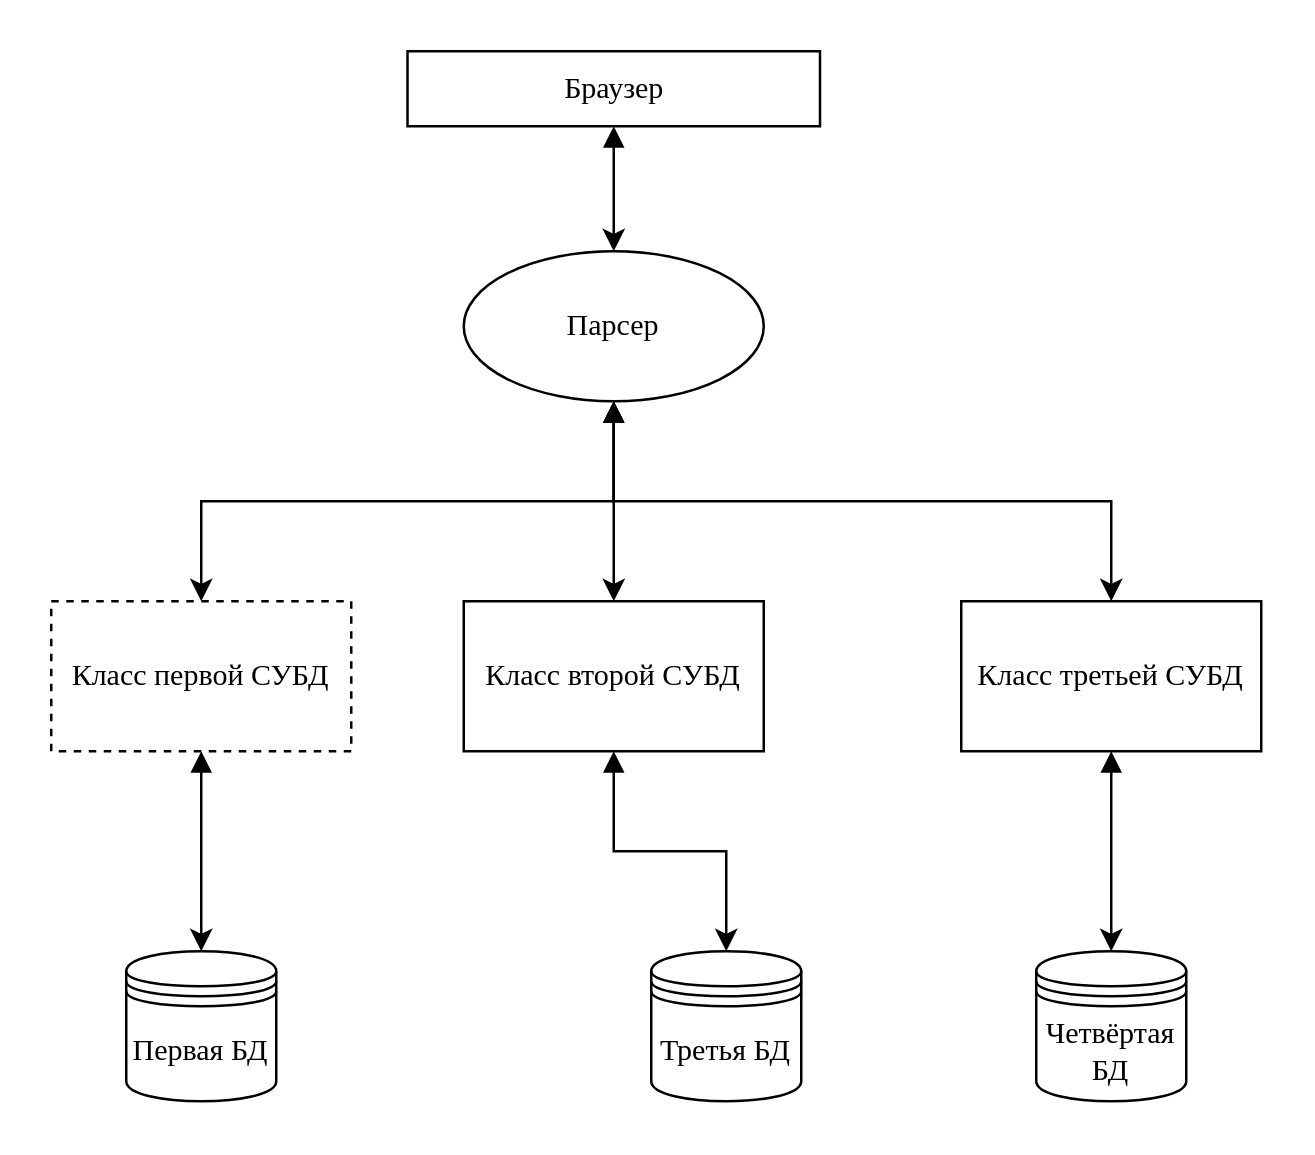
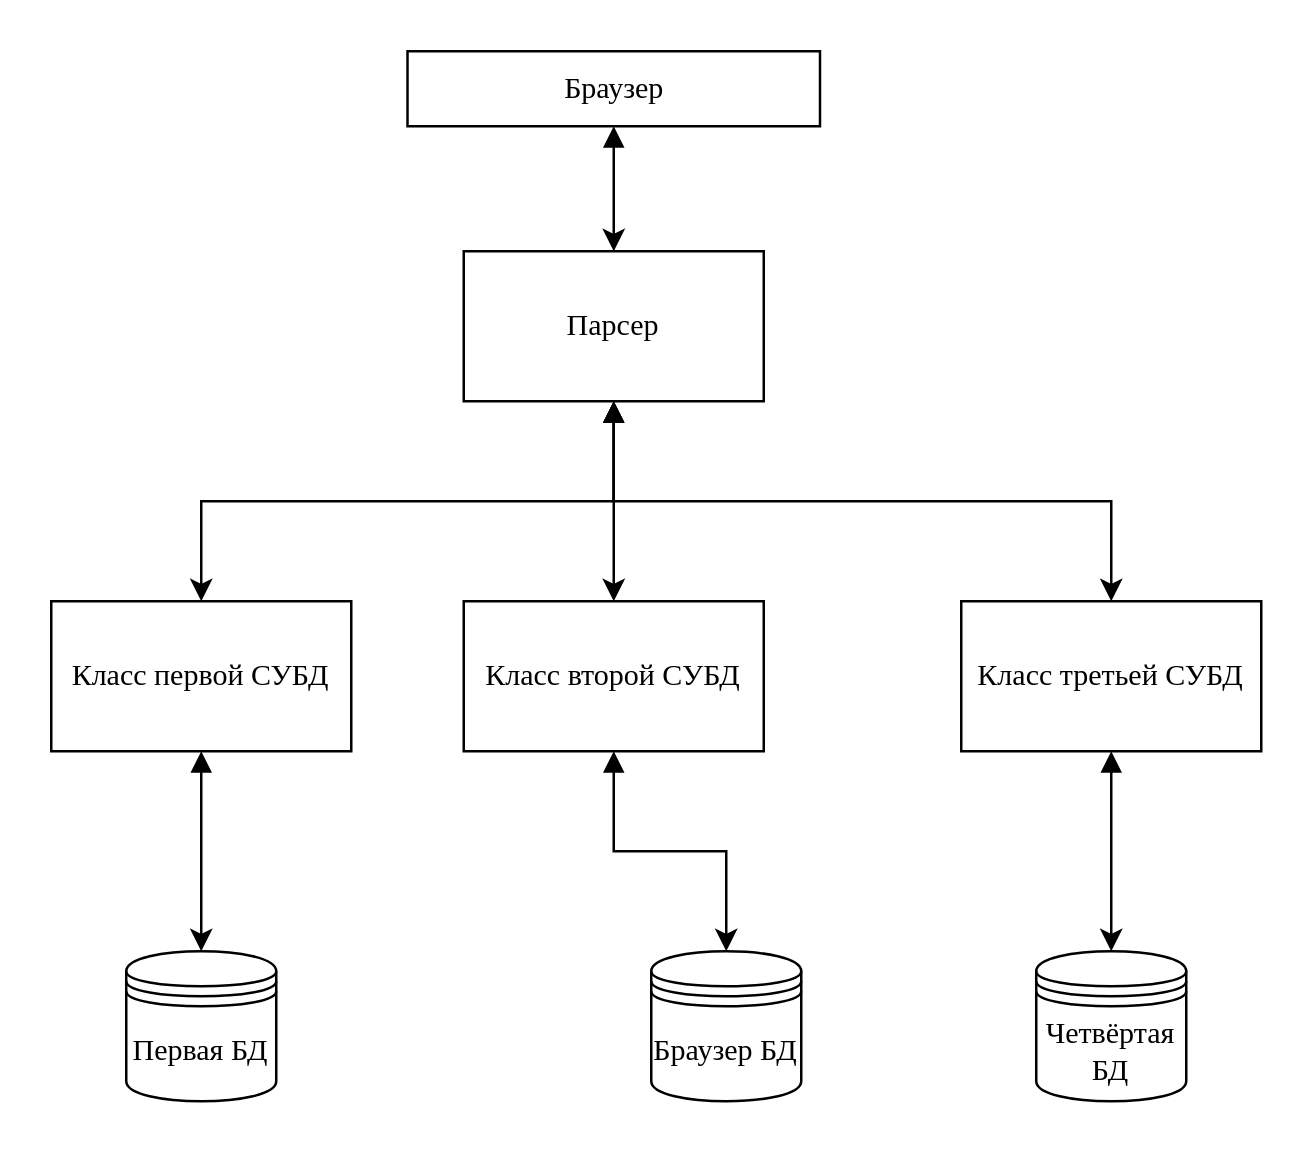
(614, 326) -> (614, 326)
(201, 676) -> (201, 676)
(726, 1051) -> (726, 1051)
